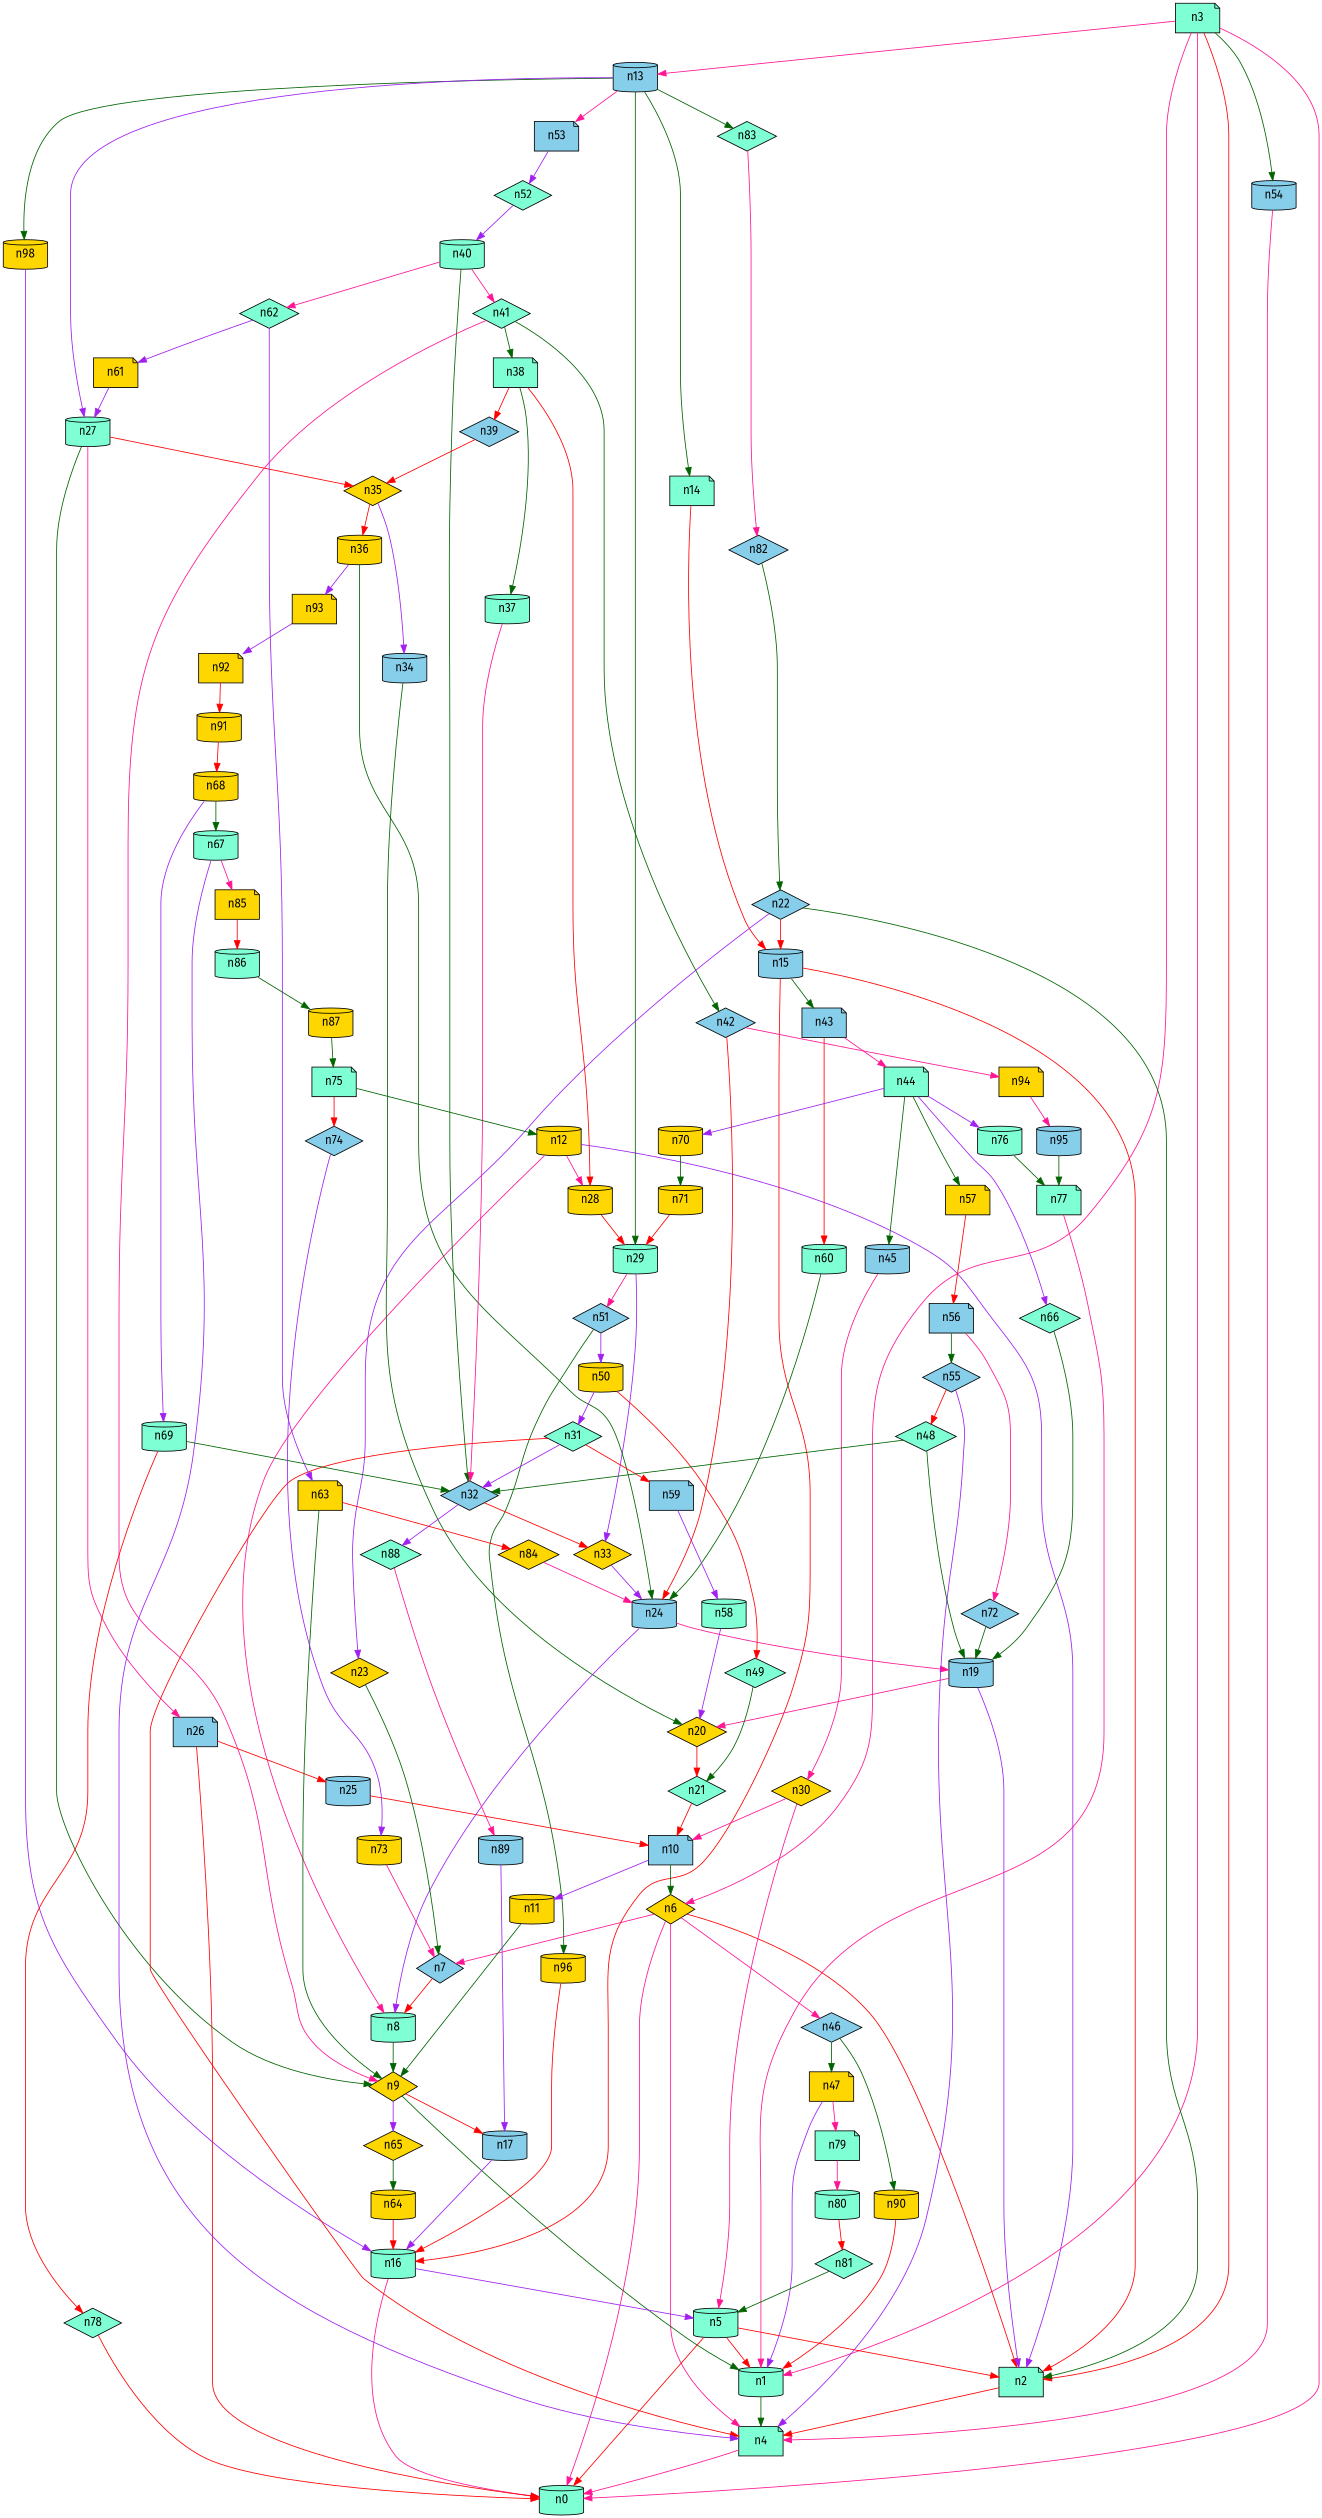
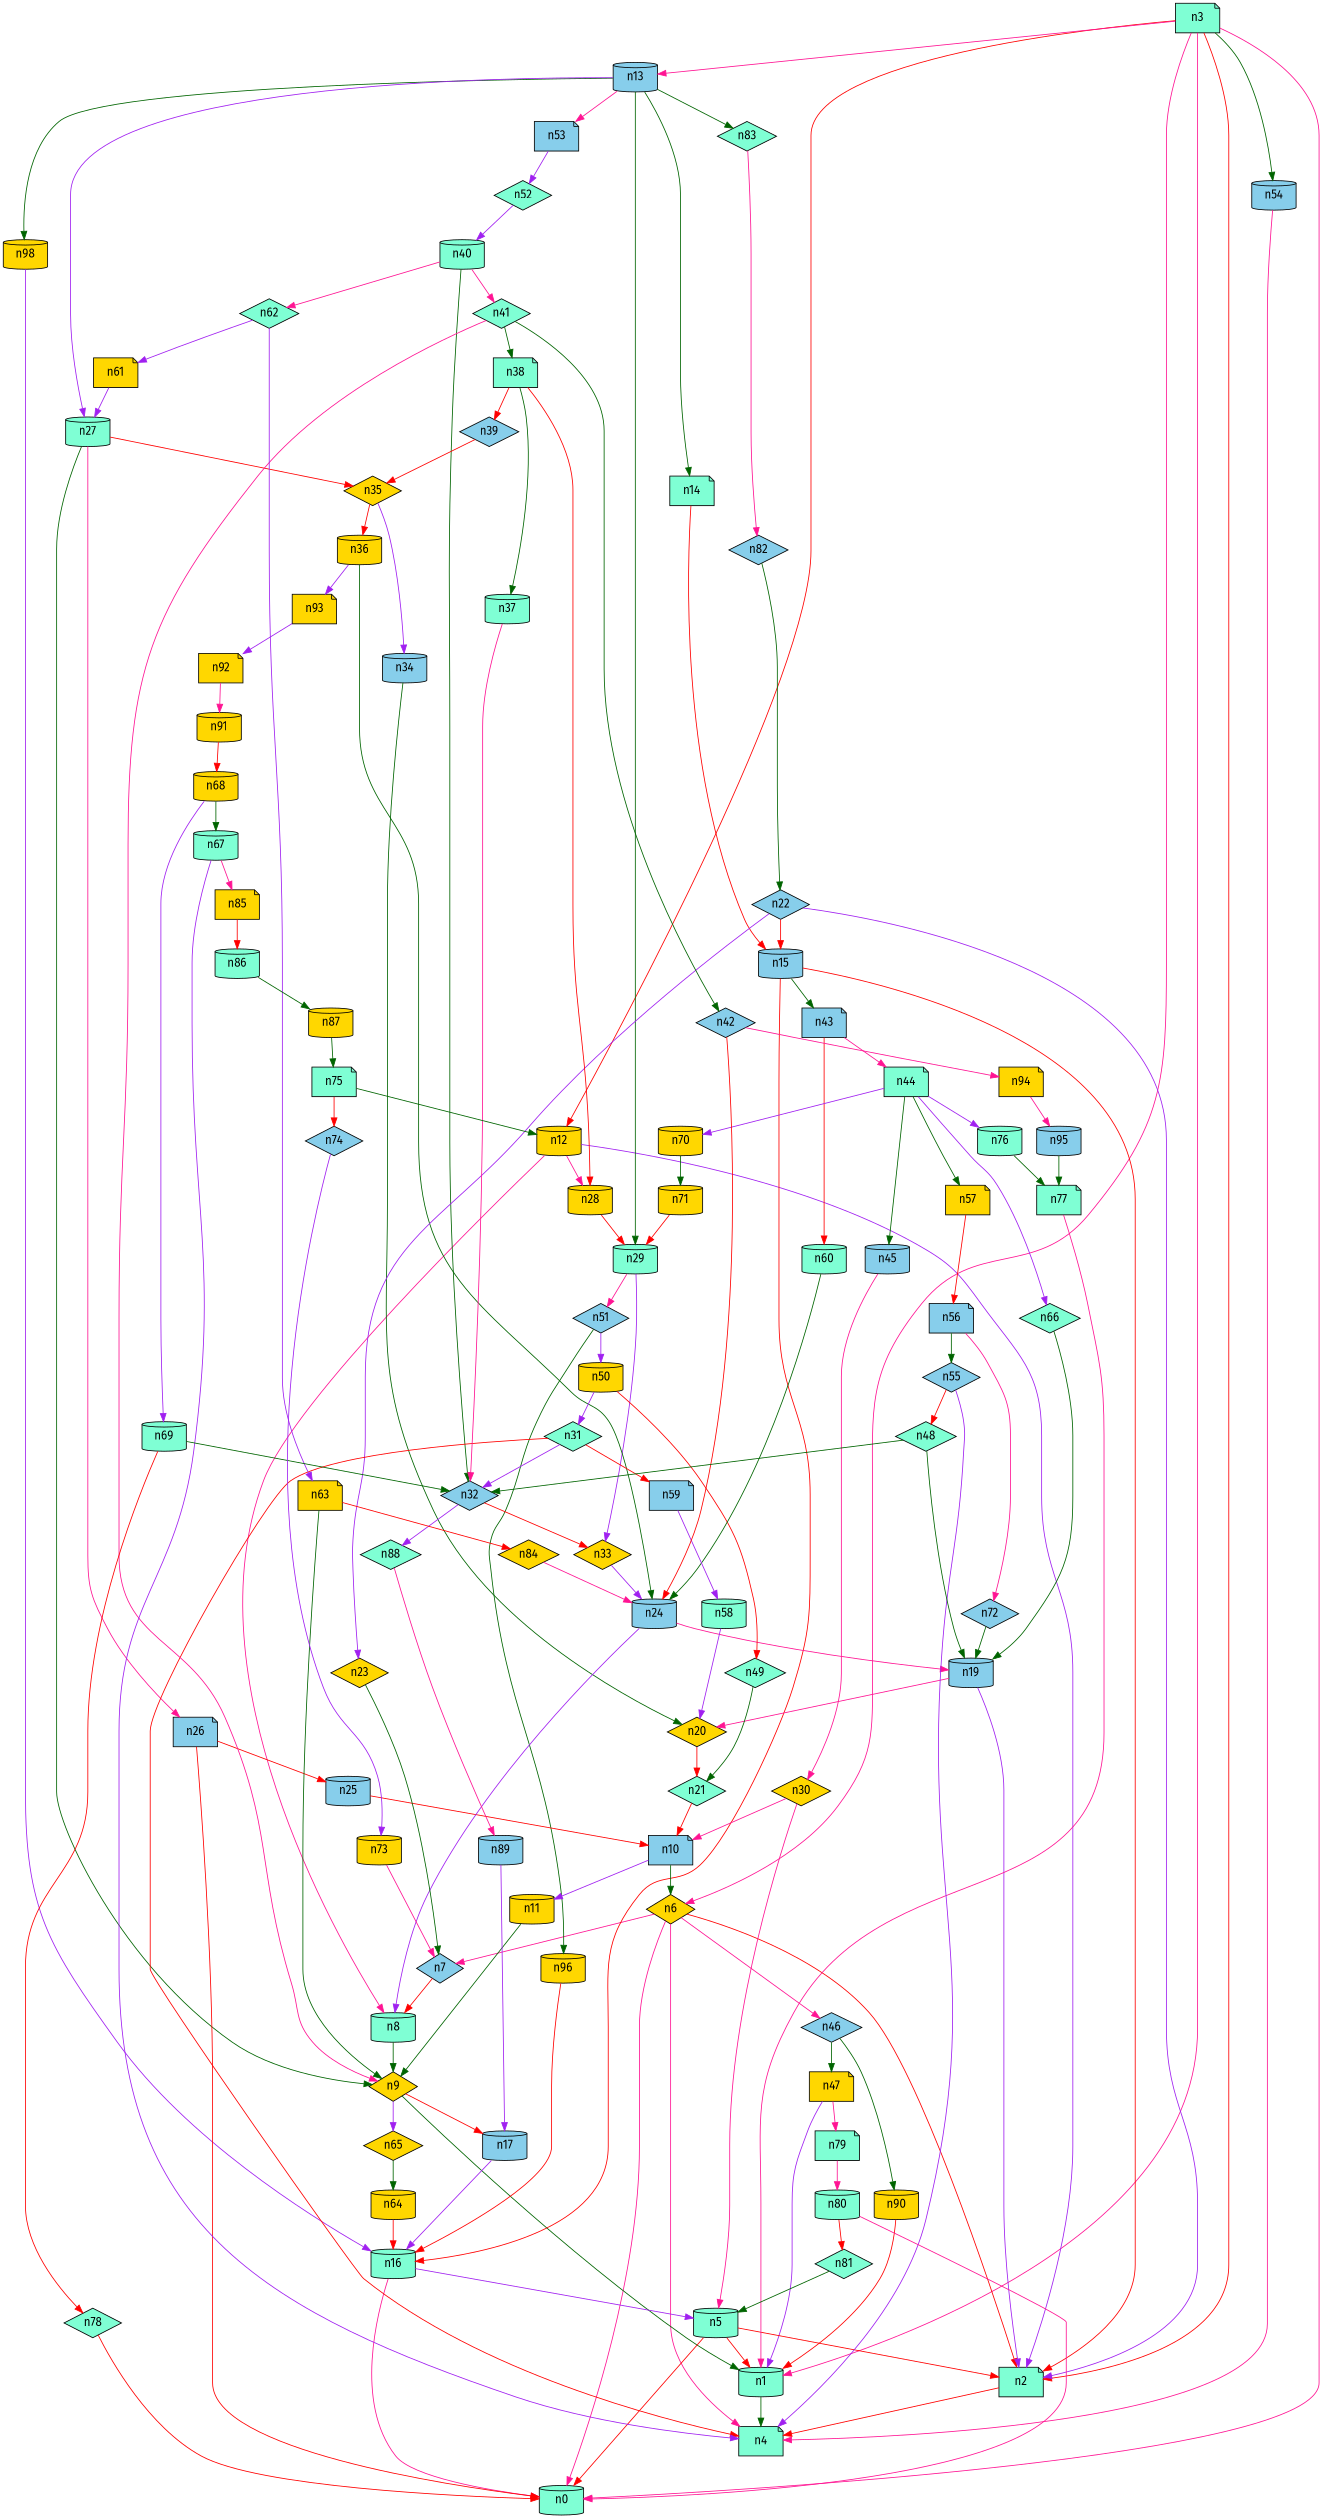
none -> (811, 455)
(220, 694) -> (220, 694)
(1166, 1570) -> (1166, 1570)
(666, 2472) -> (988, 2448)
